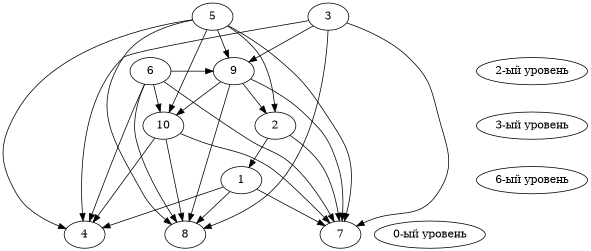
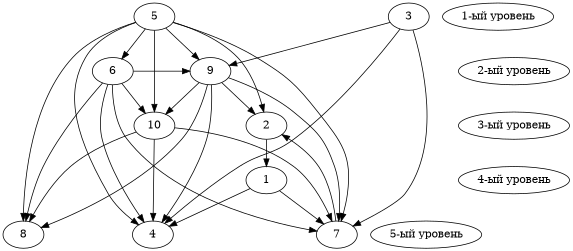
none -> (498, 17)
none -> (136, 41)
none -> (201, 154)
(298, 154) -> none
(323, 168) -> (323, 174)
(532, 180) -> (514, 180)
(216, 205) -> none
(430, 235) -> (426, 235)
